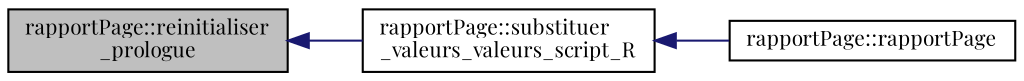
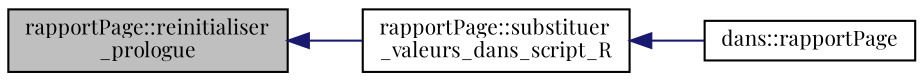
(509, 41) -> (496, 41)
(872, 41) -> (810, 41)
